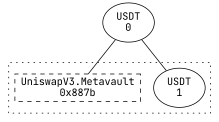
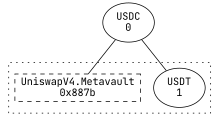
(129, 23) -> (129, 23)
(78, 88) -> (78, 88)
